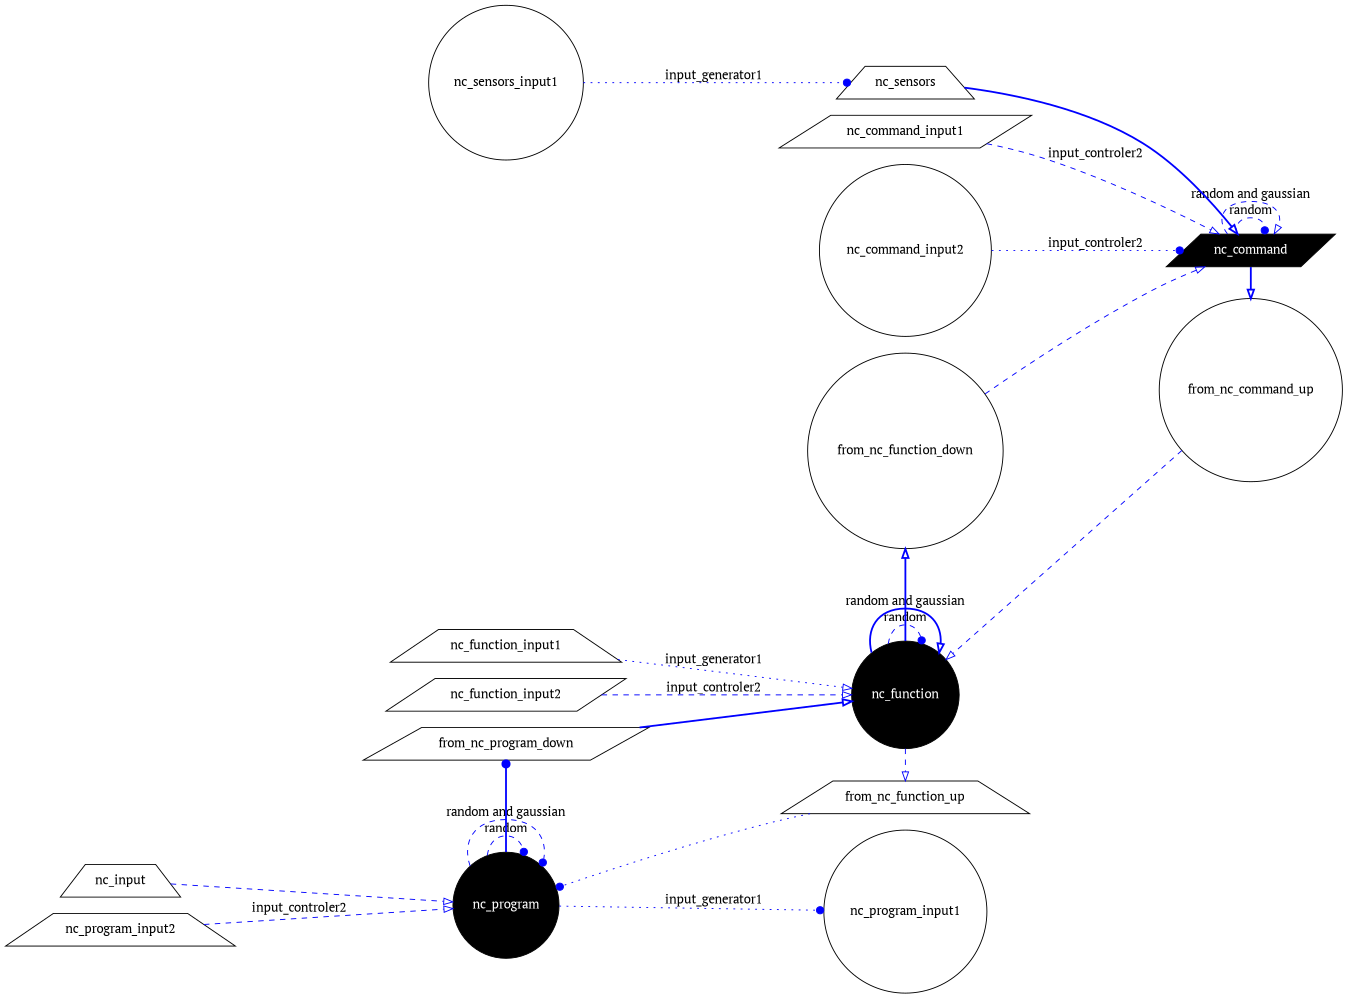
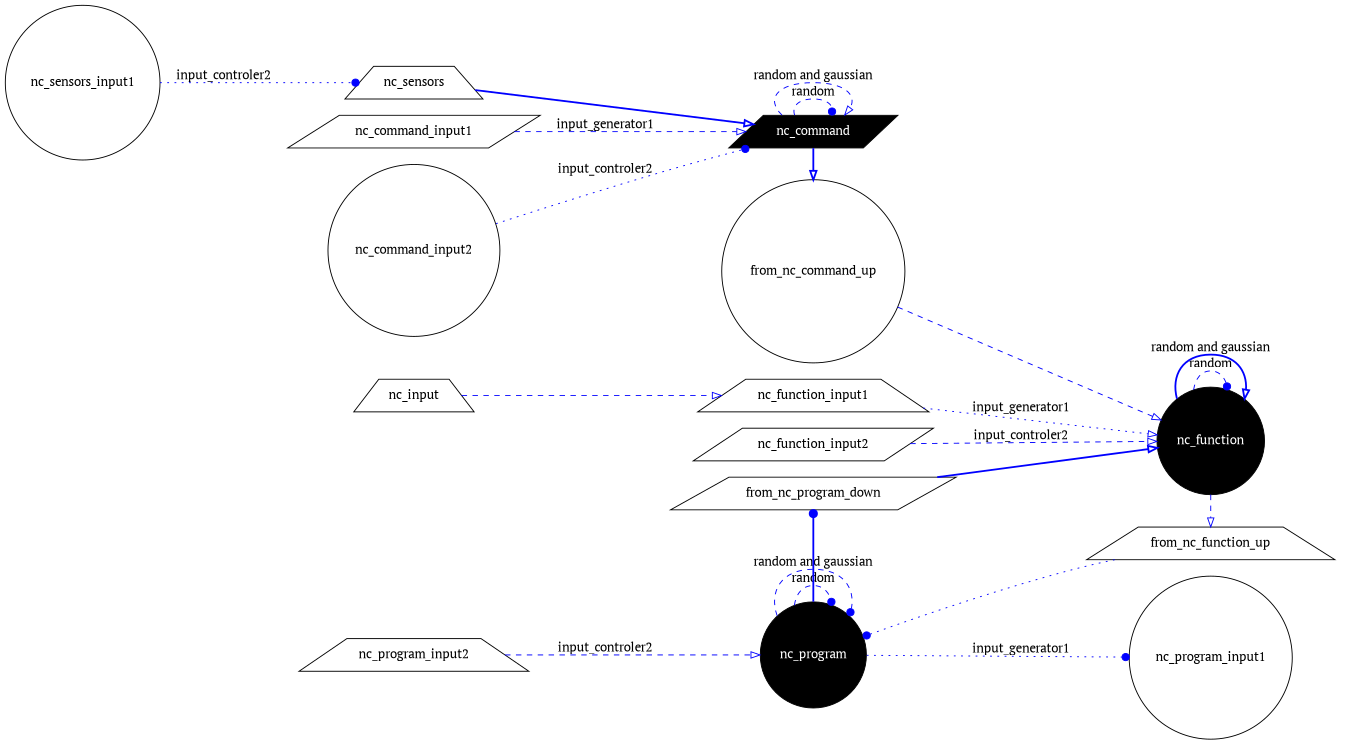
(714, 76) -> (224, 76)
(1095, 154) -> (605, 125)
(905, 451) -> none
(307, 893) -> (587, 396)
